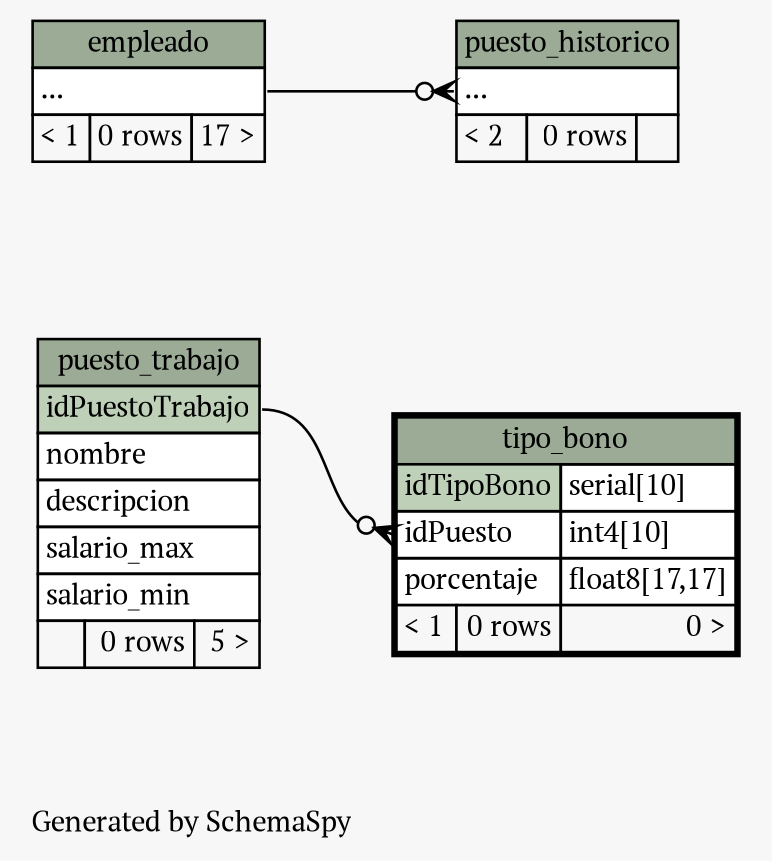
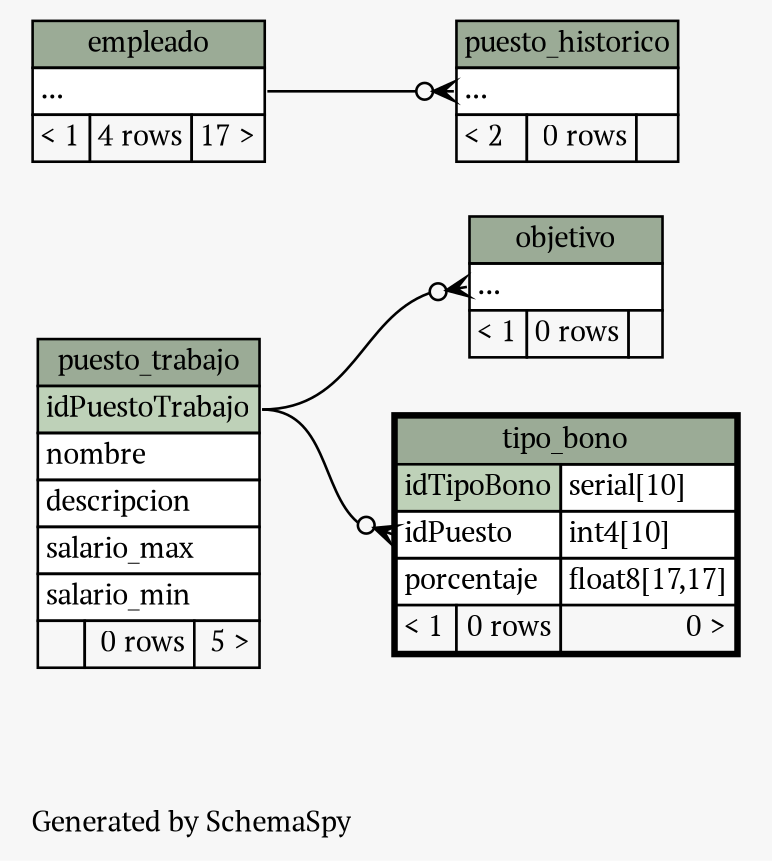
(141, 137) -> (141, 137)
none -> (566, 287)
